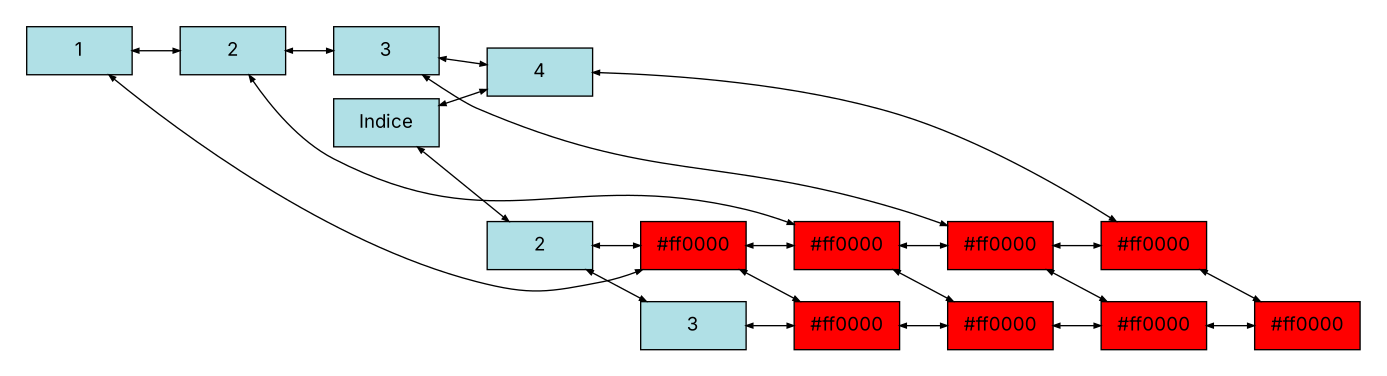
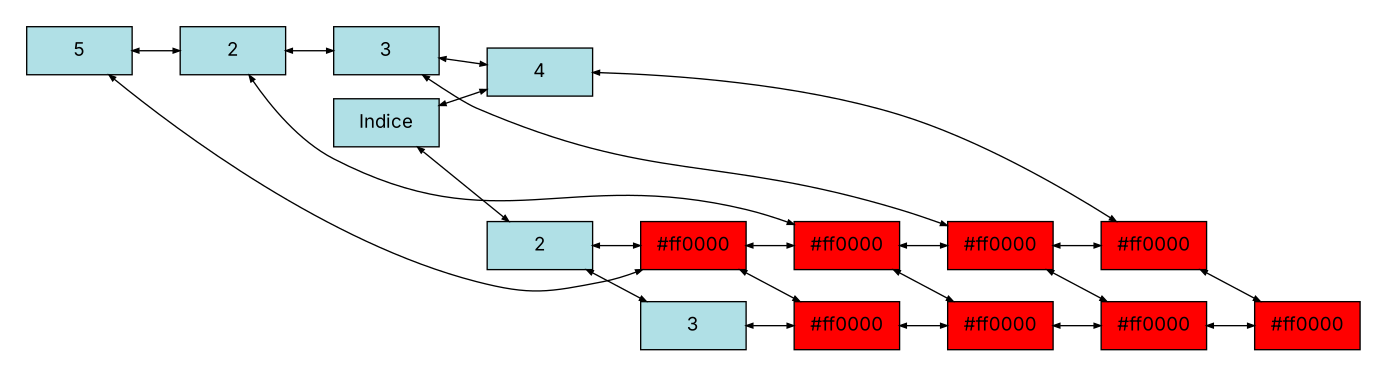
(79, 51) -> (79, 51)
